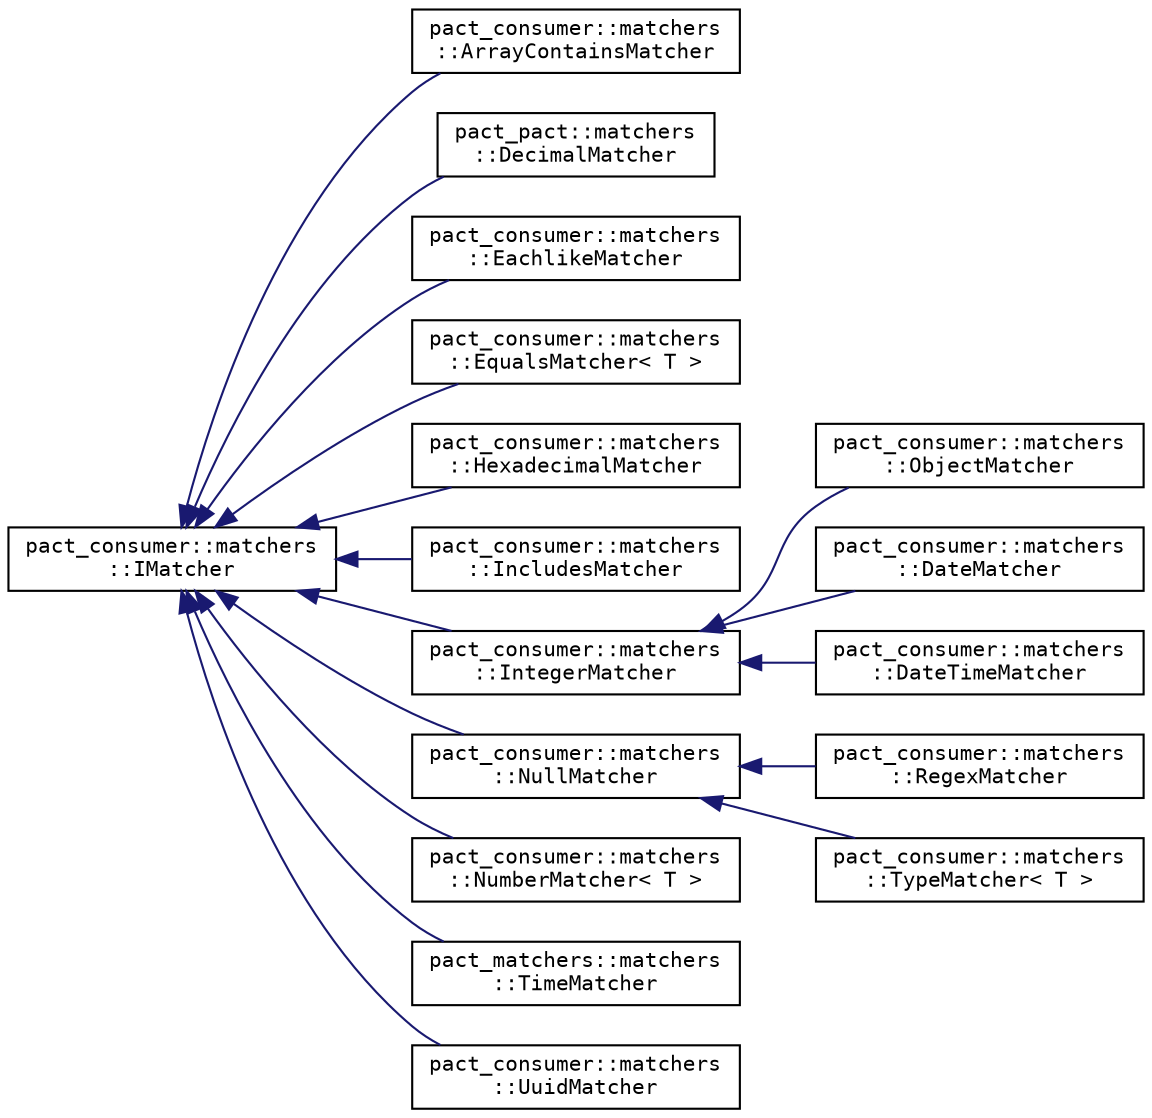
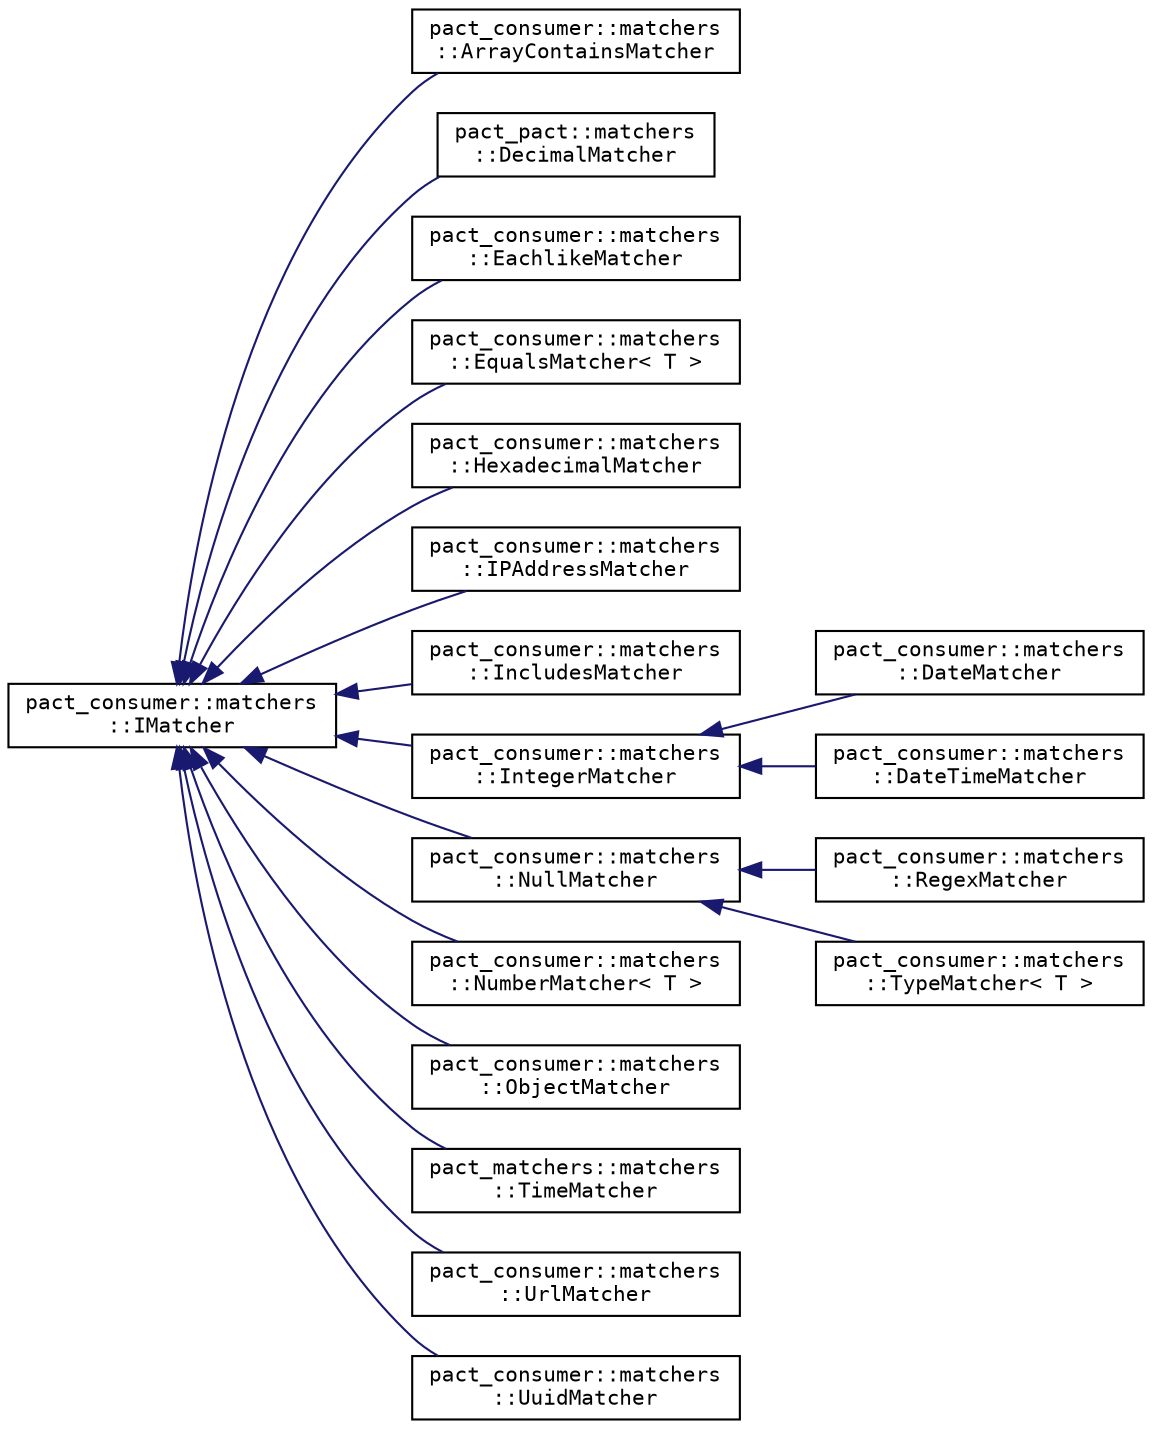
(781, 550) -> (307, 924)
none -> (576, 559)
none -> (576, 1284)
